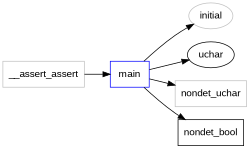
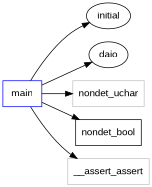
(211, 16) -> (108, 16)
(211, 55) -> (108, 55)
(94, 74) -> (49, 132)
